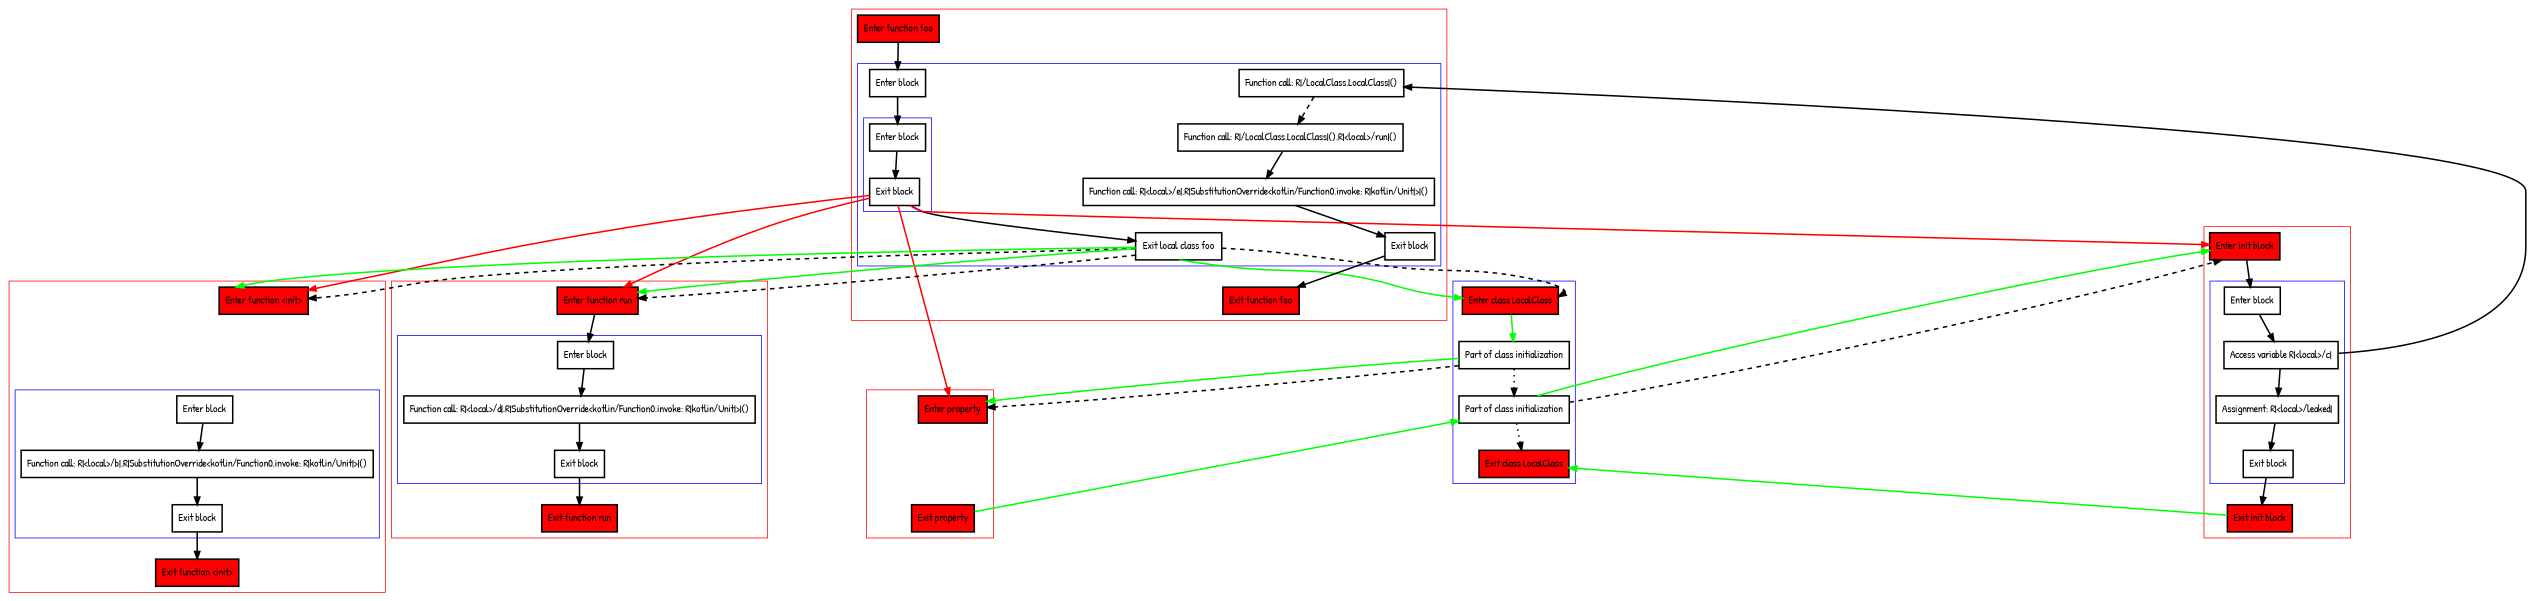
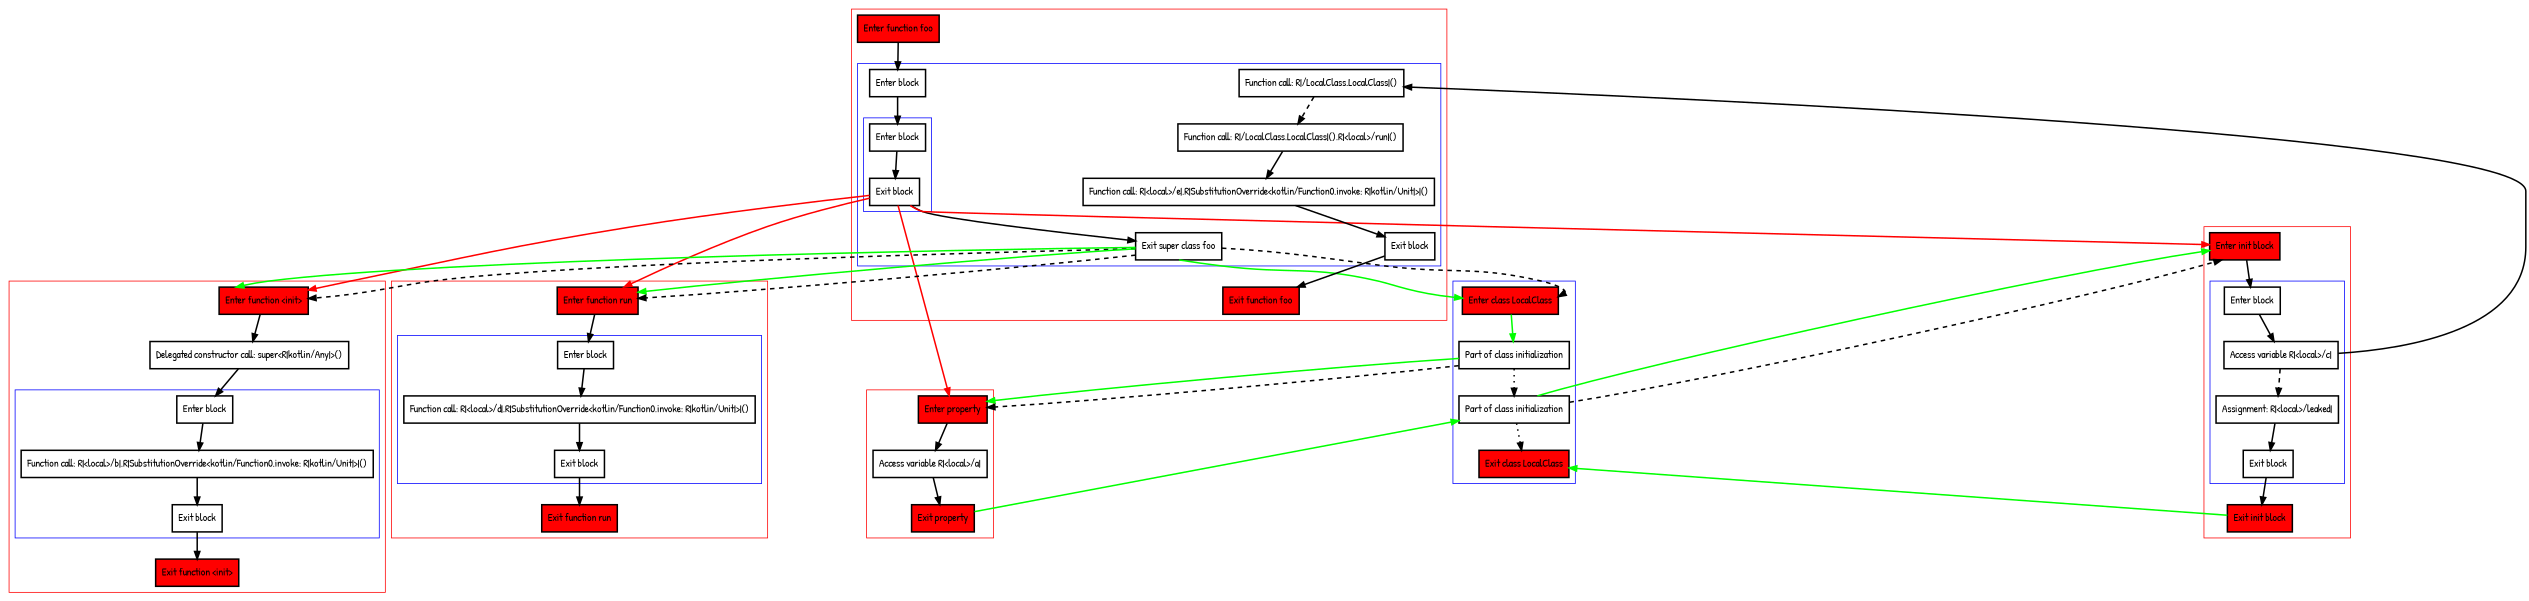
(1179, 246) -> (1179, 246)
none -> (249, 355)
(2279, 379) -> (2279, 379)
none -> (930, 464)
